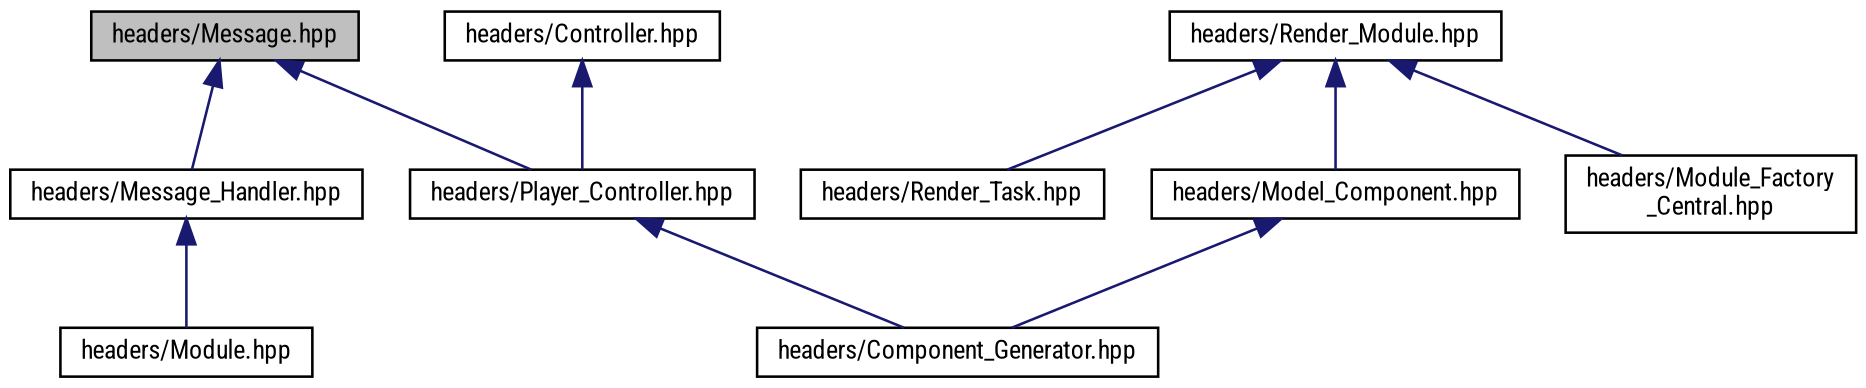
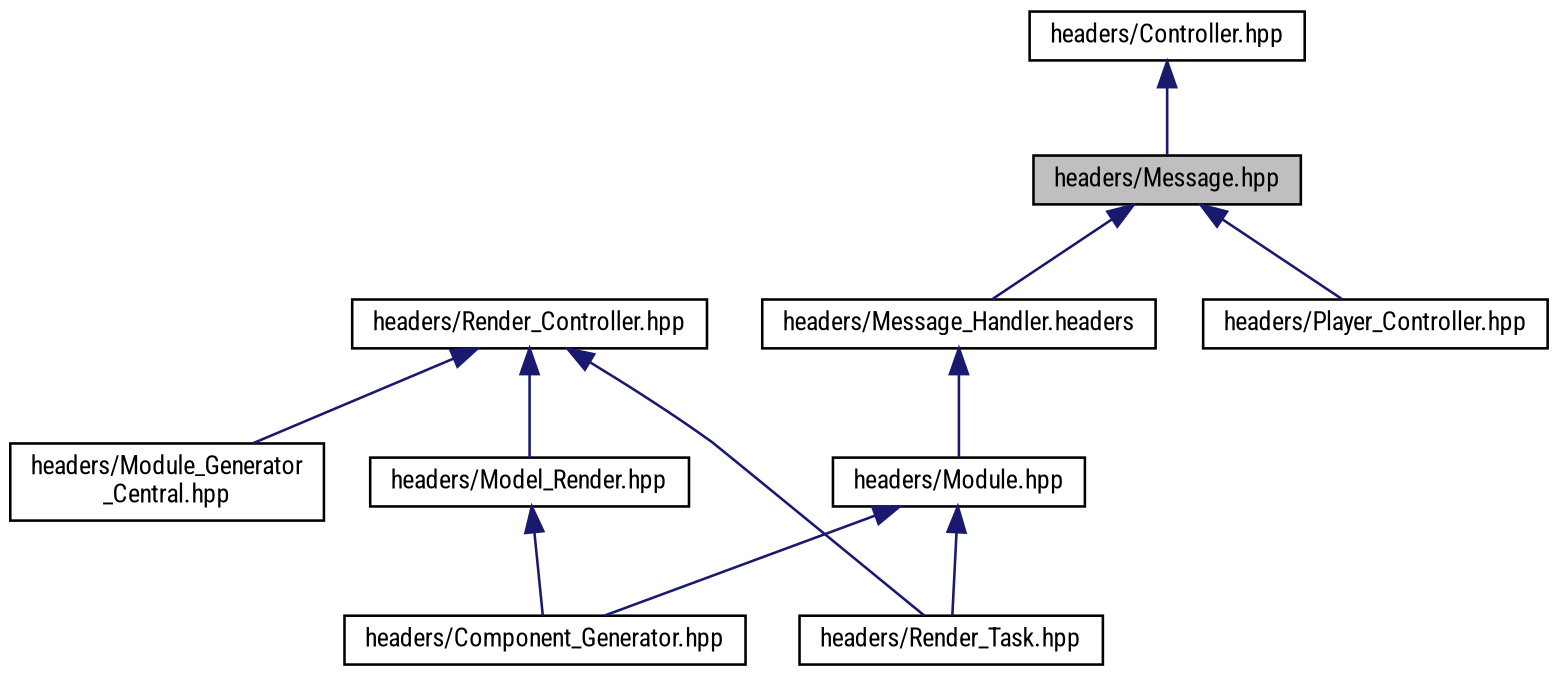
(1336, 36) -> (530, 324)
(582, 128) -> (1167, 121)
(186, 194) -> (959, 324)
(1336, 194) -> (530, 482)
(1711, 194) -> (167, 482)
(782, 278) -> (740, 566)
none -> (954, 574)
